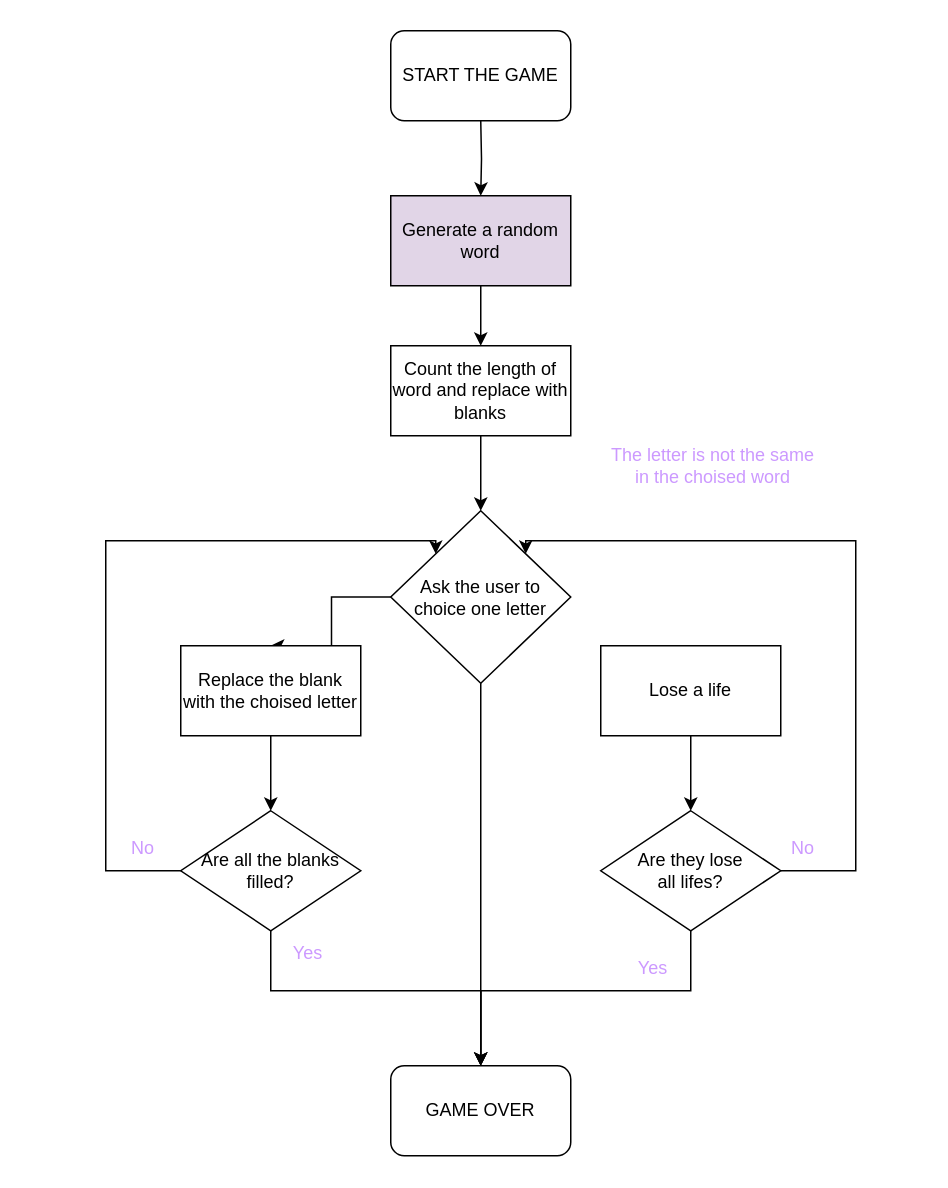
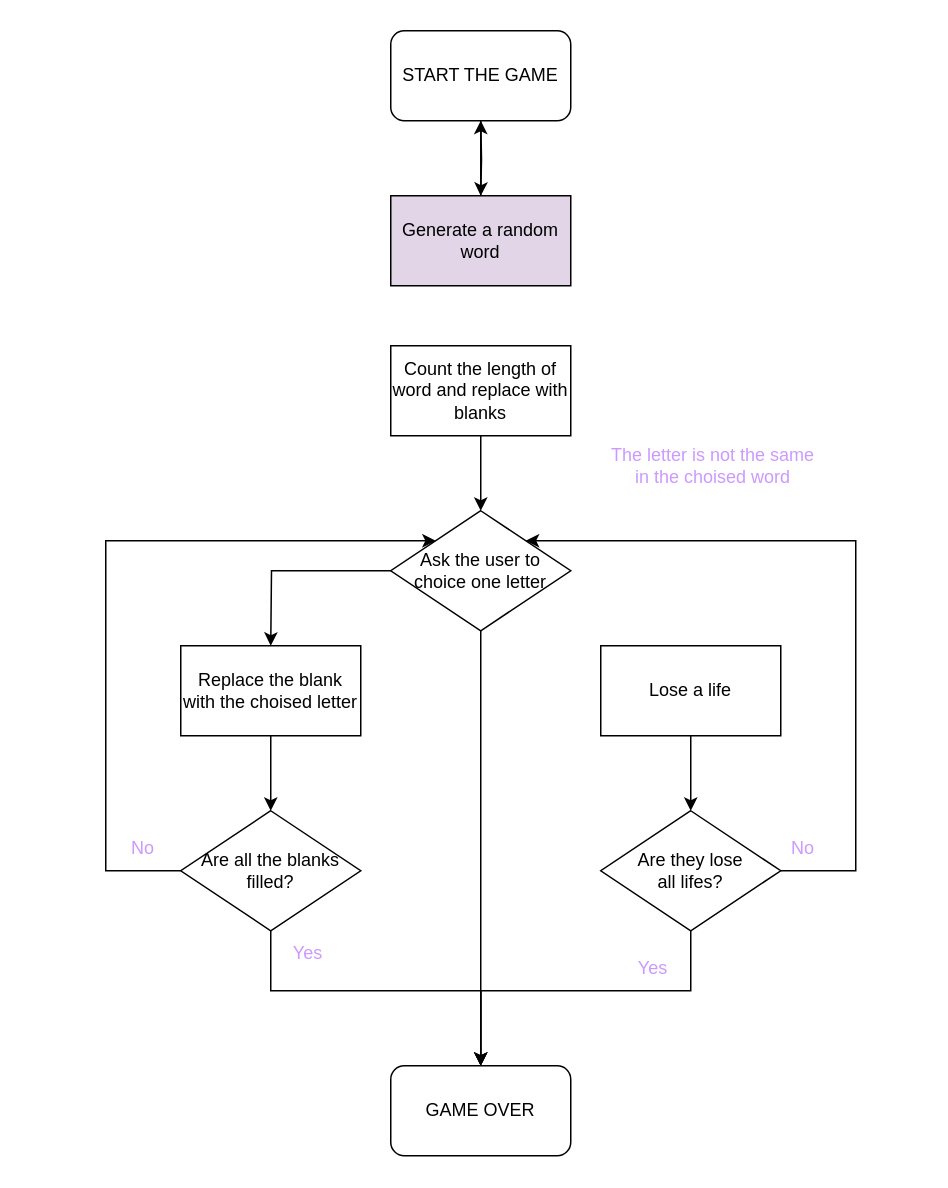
(481, 311) -> (481, 194)
(481, 597) -> (481, 571)
